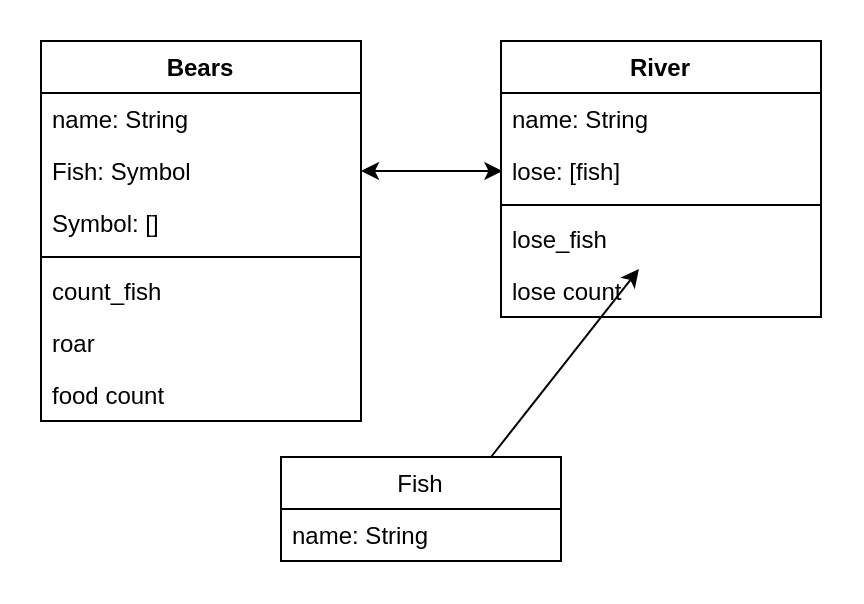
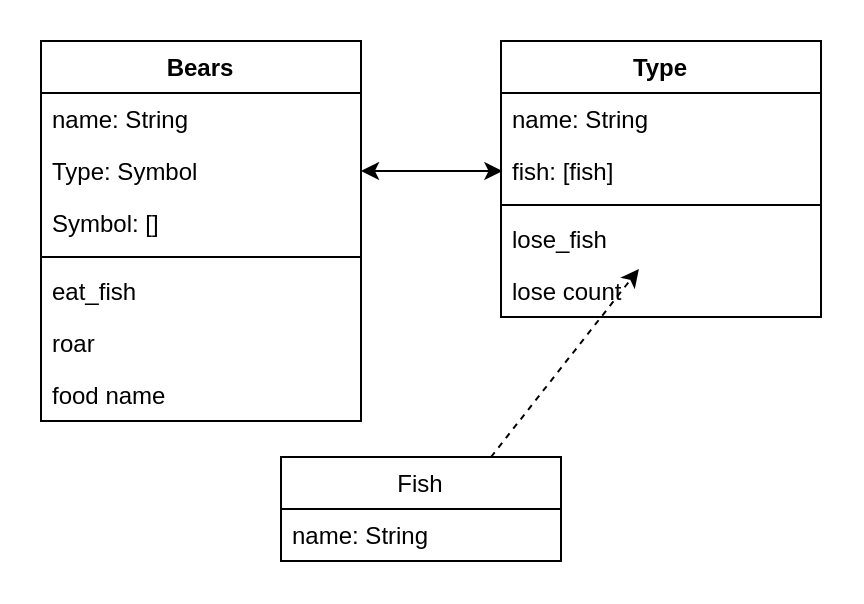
(660, 68) -> (660, 68)
(120, 172) -> (123, 172)
(580, 172) -> (580, 172)
(116, 292) -> (103, 292)
(546, 388) -> (546, 388)
(116, 396) -> (109, 396)
